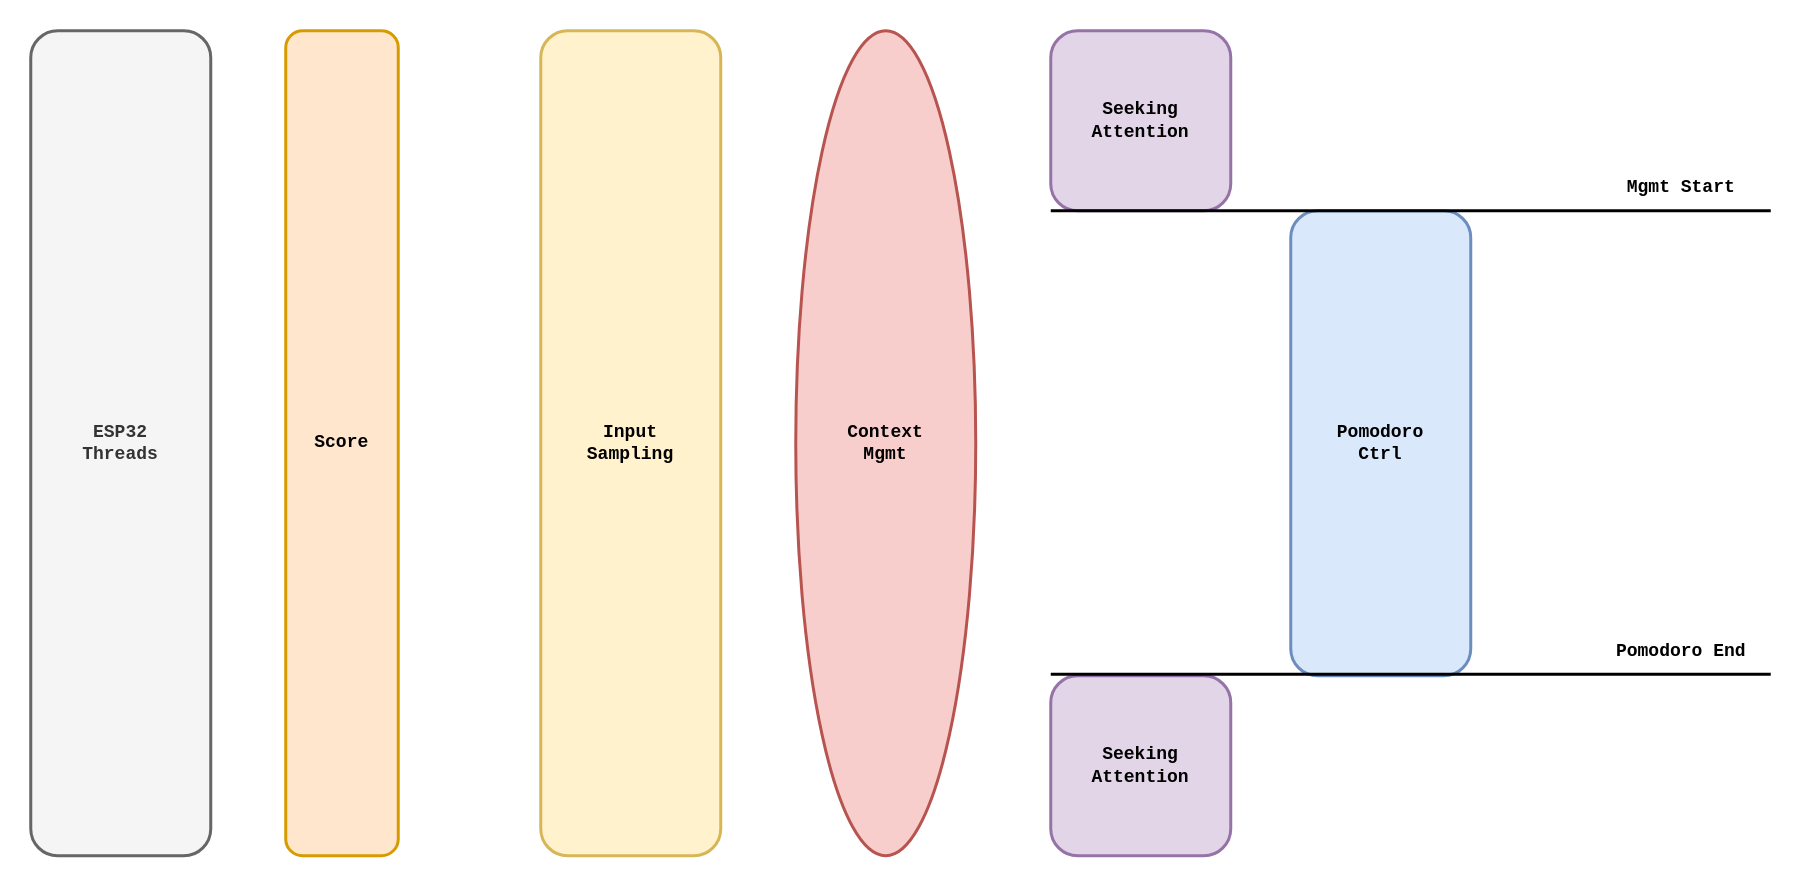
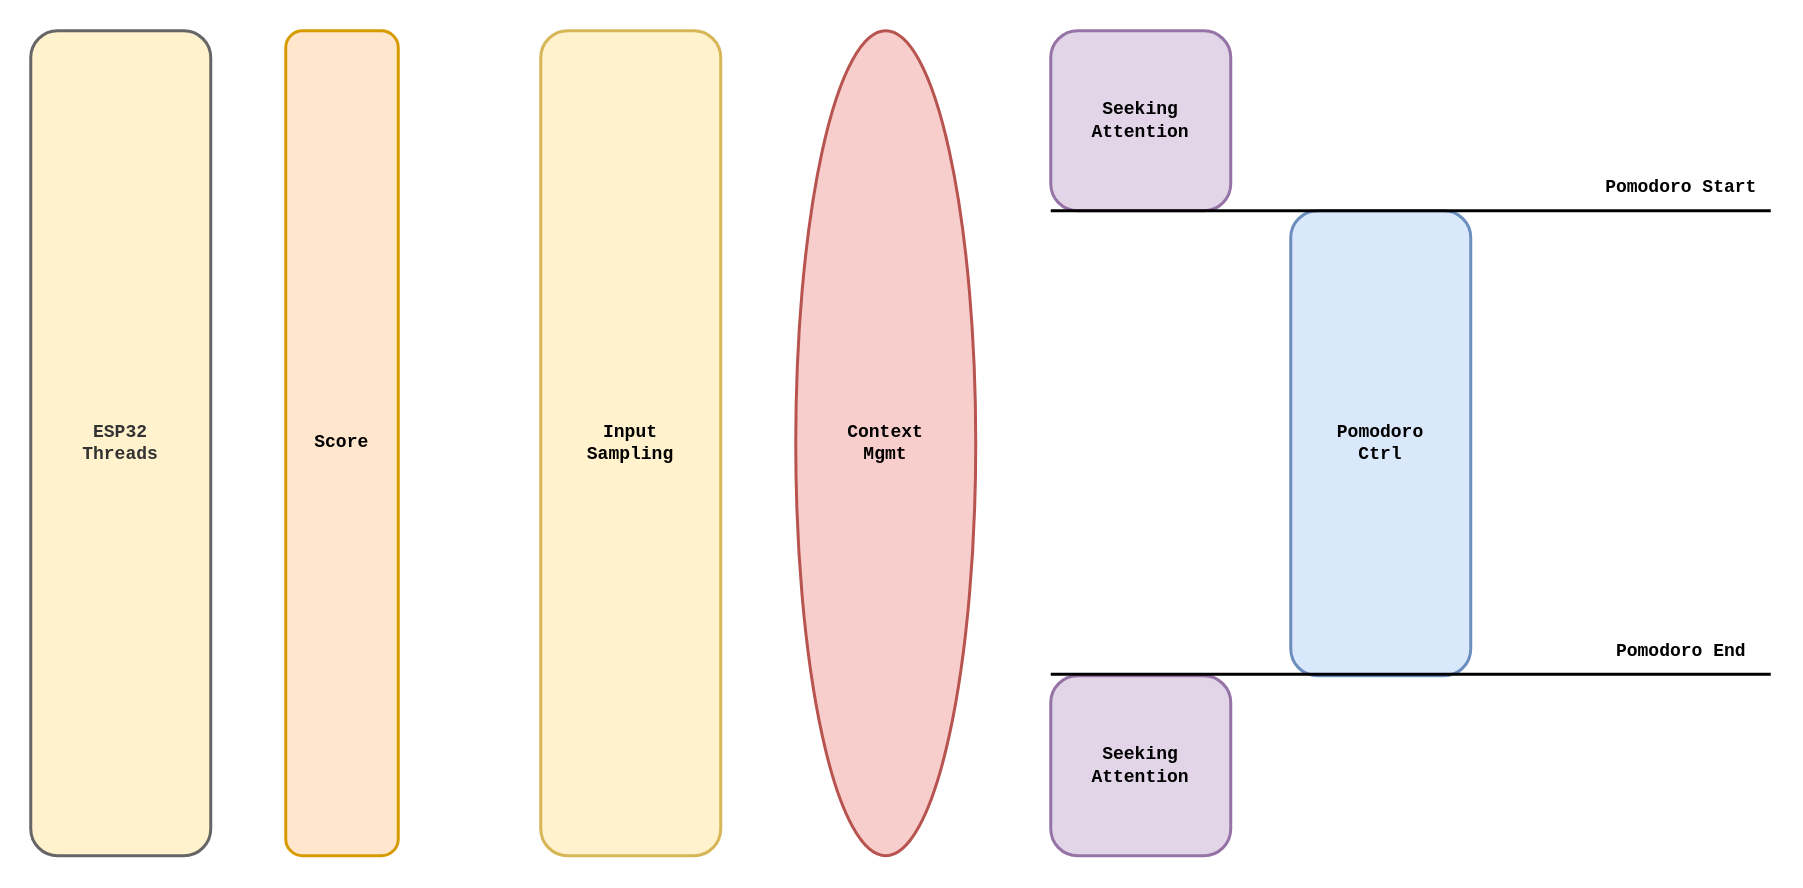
(1682, 188) -> (1682, 188)
(121, 443) -> (121, 443)
